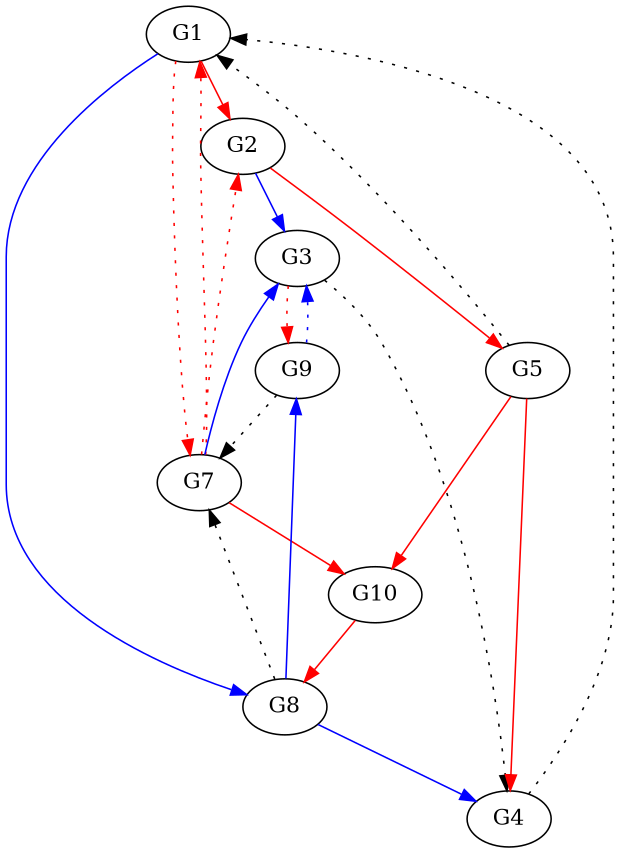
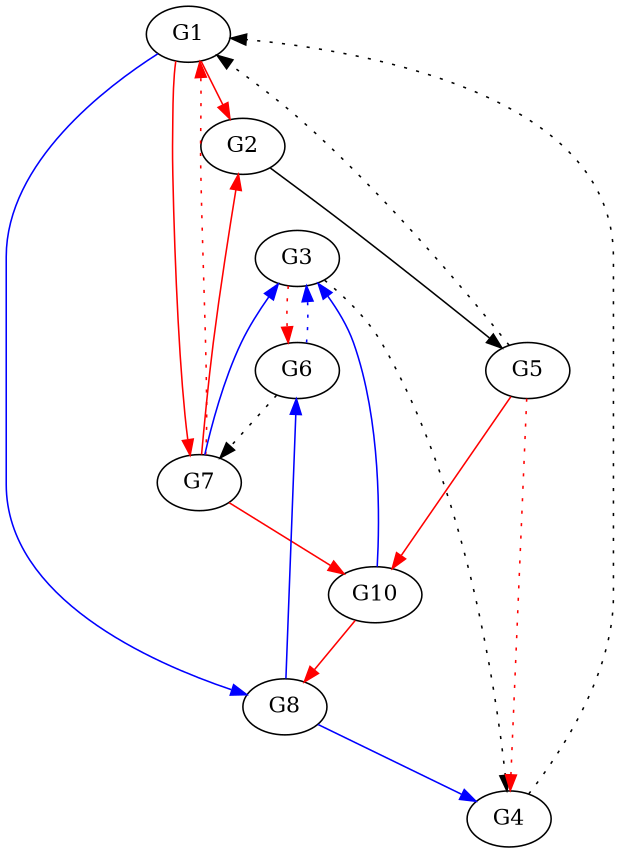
(266, 195) -> (373, 427)
(175, 250) -> (175, 250)
(381, 252) -> (381, 252)
(216, 322) -> (216, 322)
(297, 371) -> (297, 371)
(519, 587) -> (519, 587)
(245, 602) -> none
